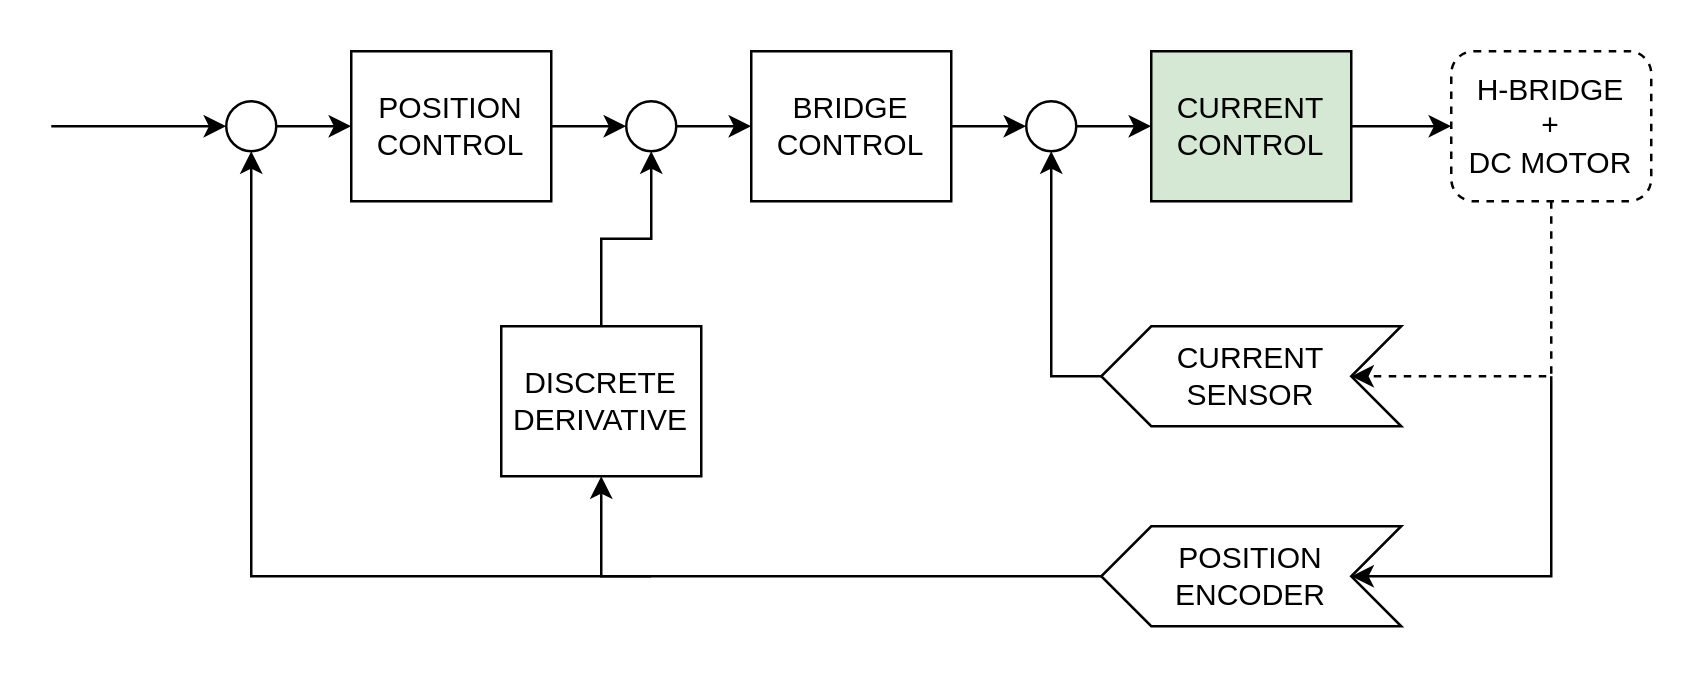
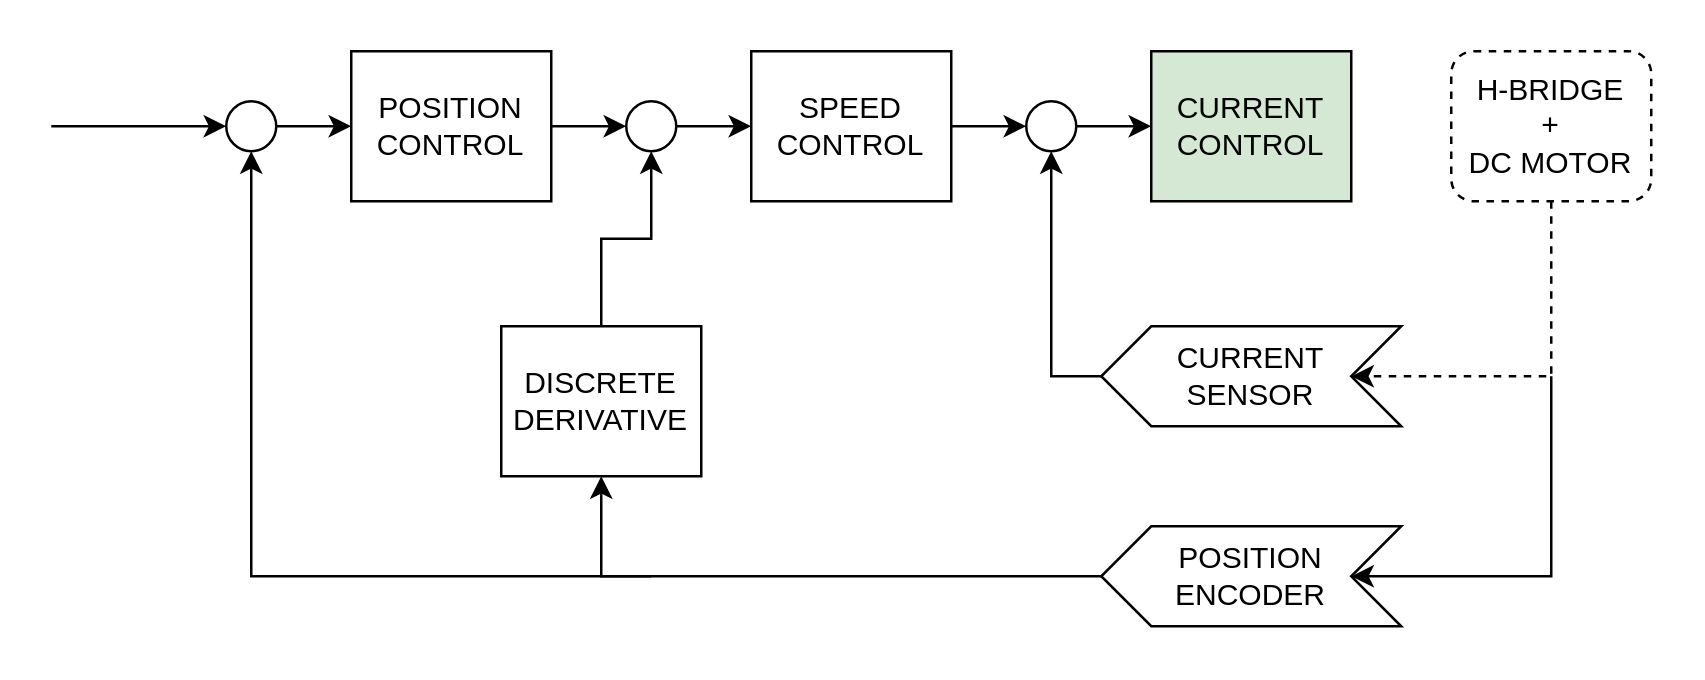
(851, 126) -> (851, 126)
(1393, 126) -> none
